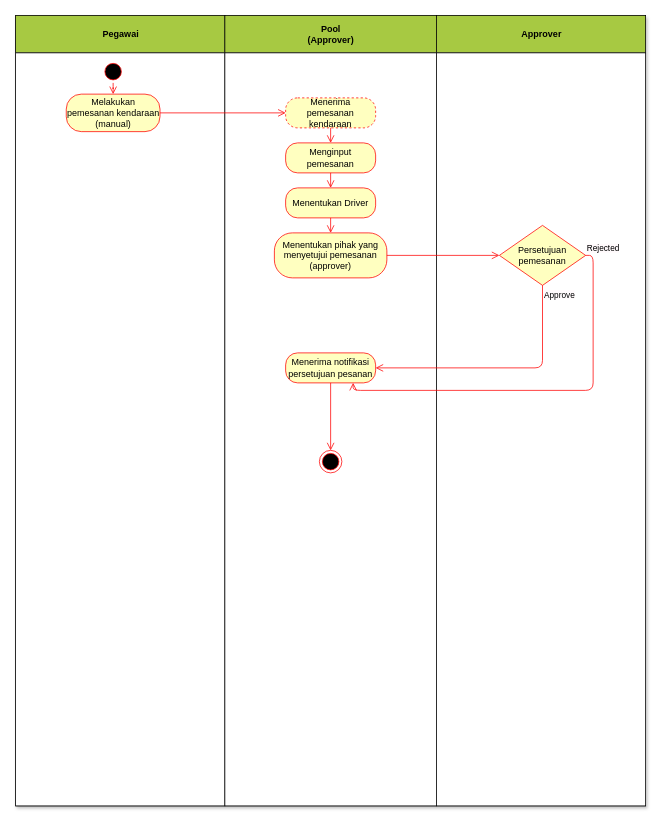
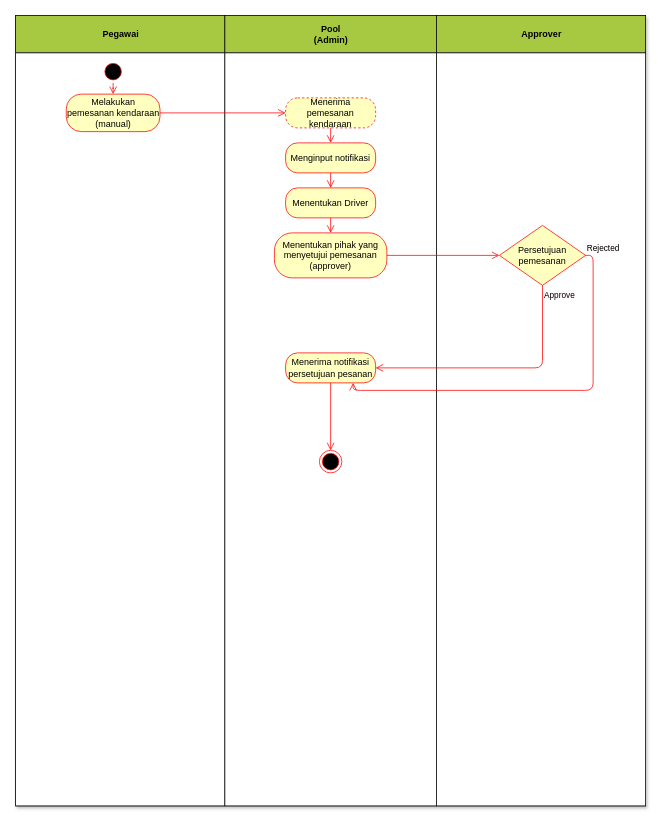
(331, 34) -> (331, 34)
(330, 158) -> (330, 158)
